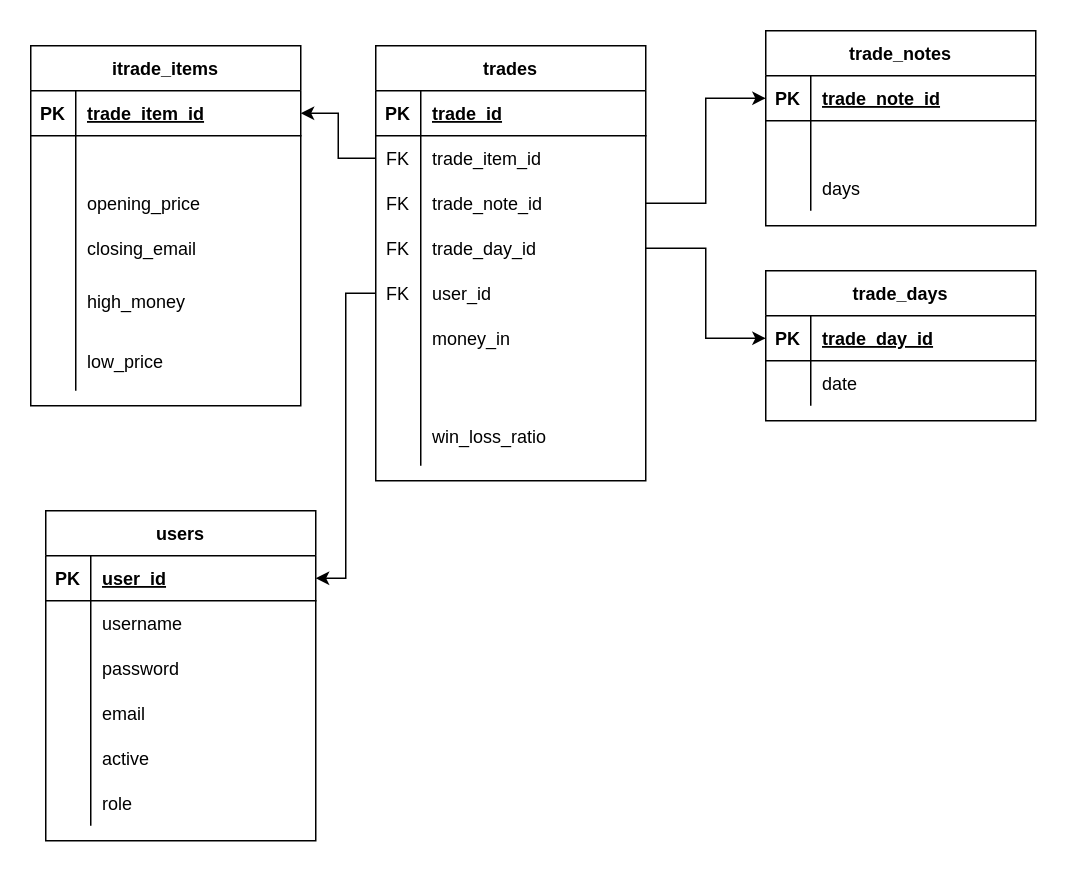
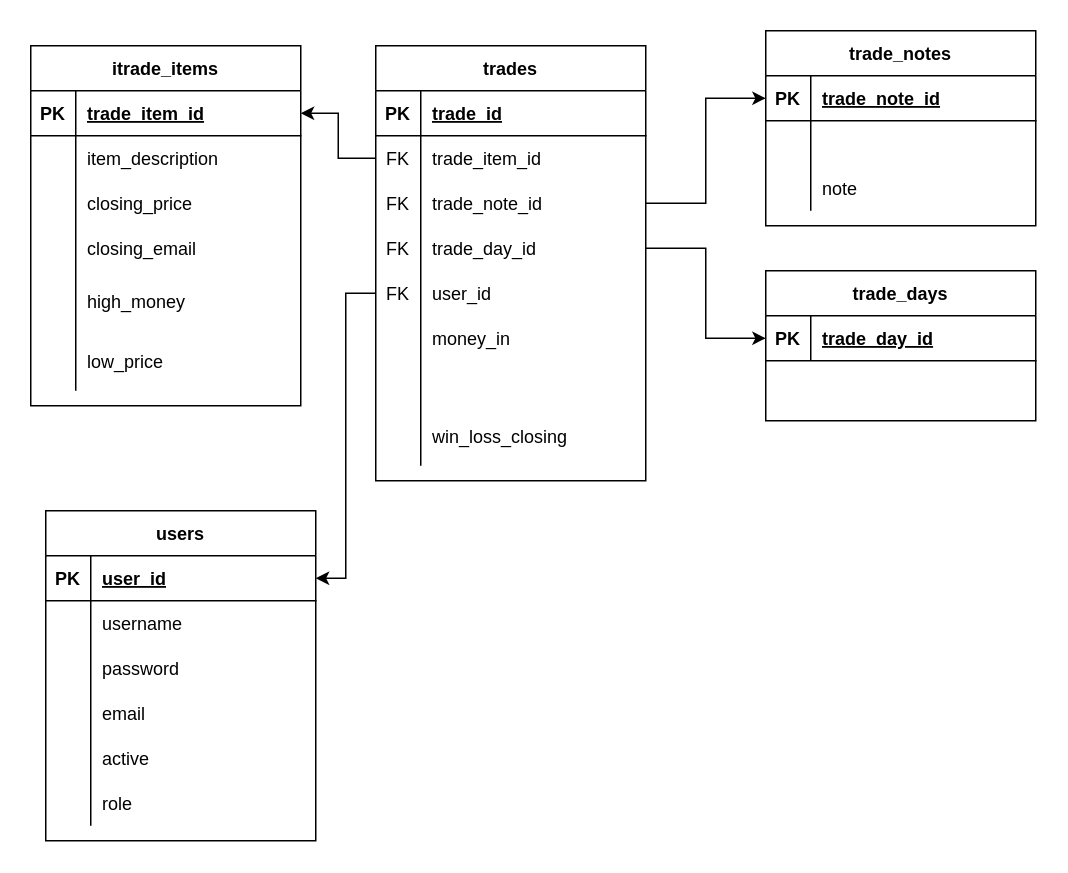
none -> (188, 158)
(842, 189) -> (842, 189)
(148, 204) -> (146, 204)
(923, 383) -> none
(496, 437) -> (503, 437)
